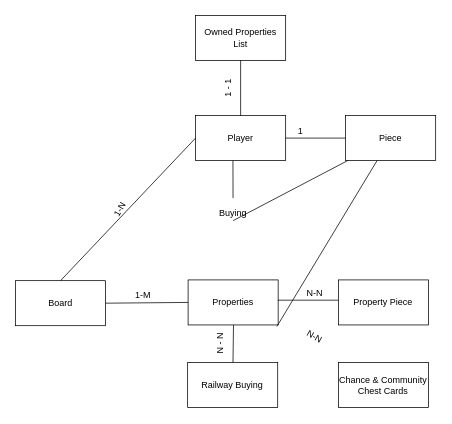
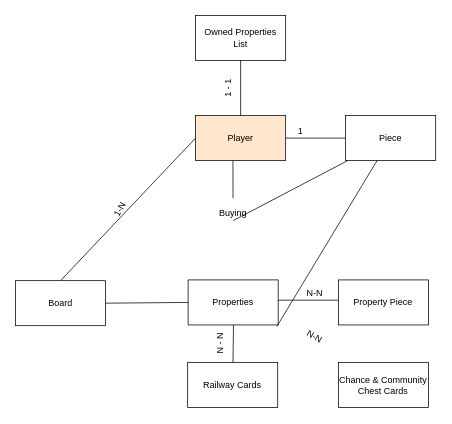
(240, 138) -> (240, 138)
(143, 295) -> none
(232, 385) -> (232, 385)
